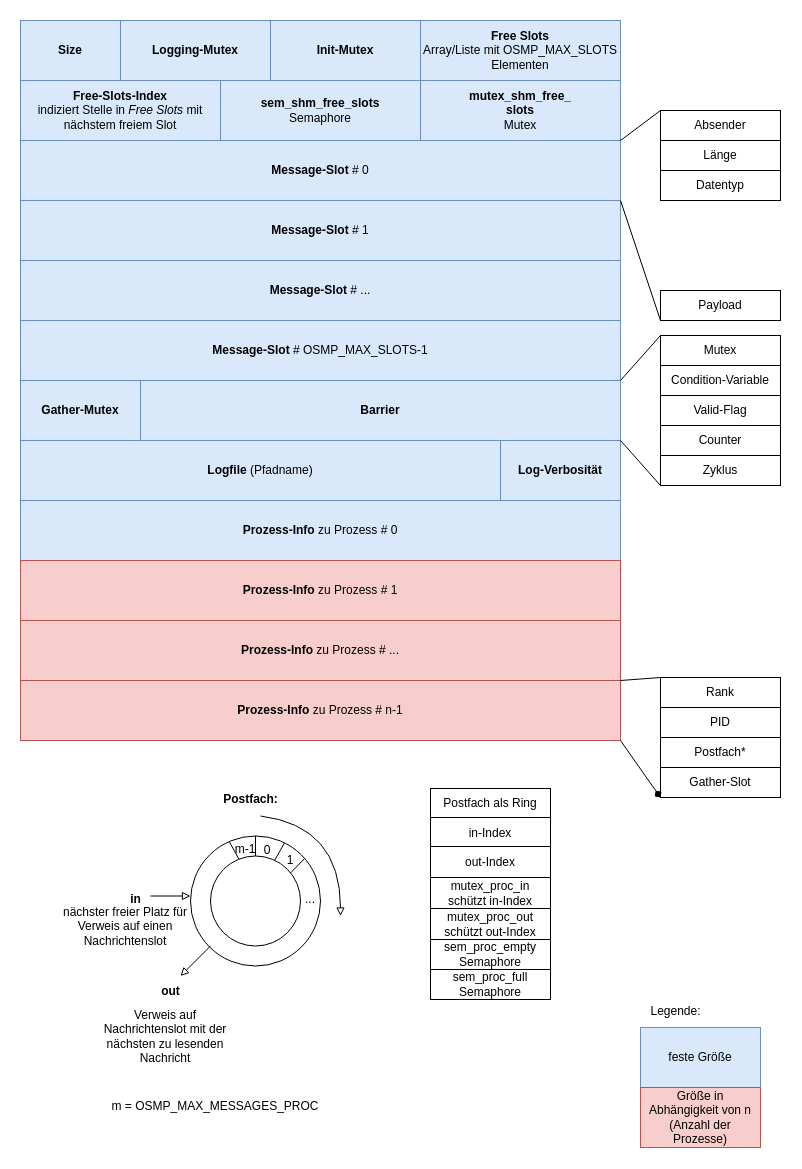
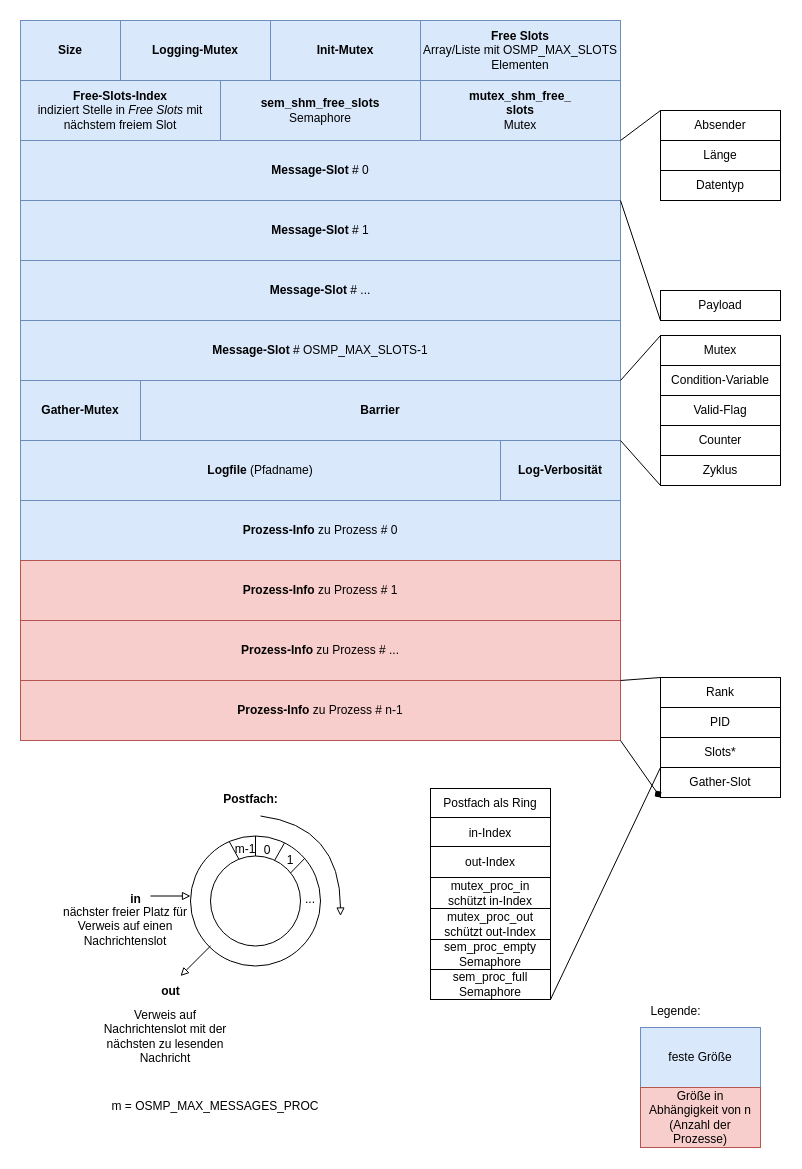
(721, 753) -> (721, 753)
none -> (606, 884)
